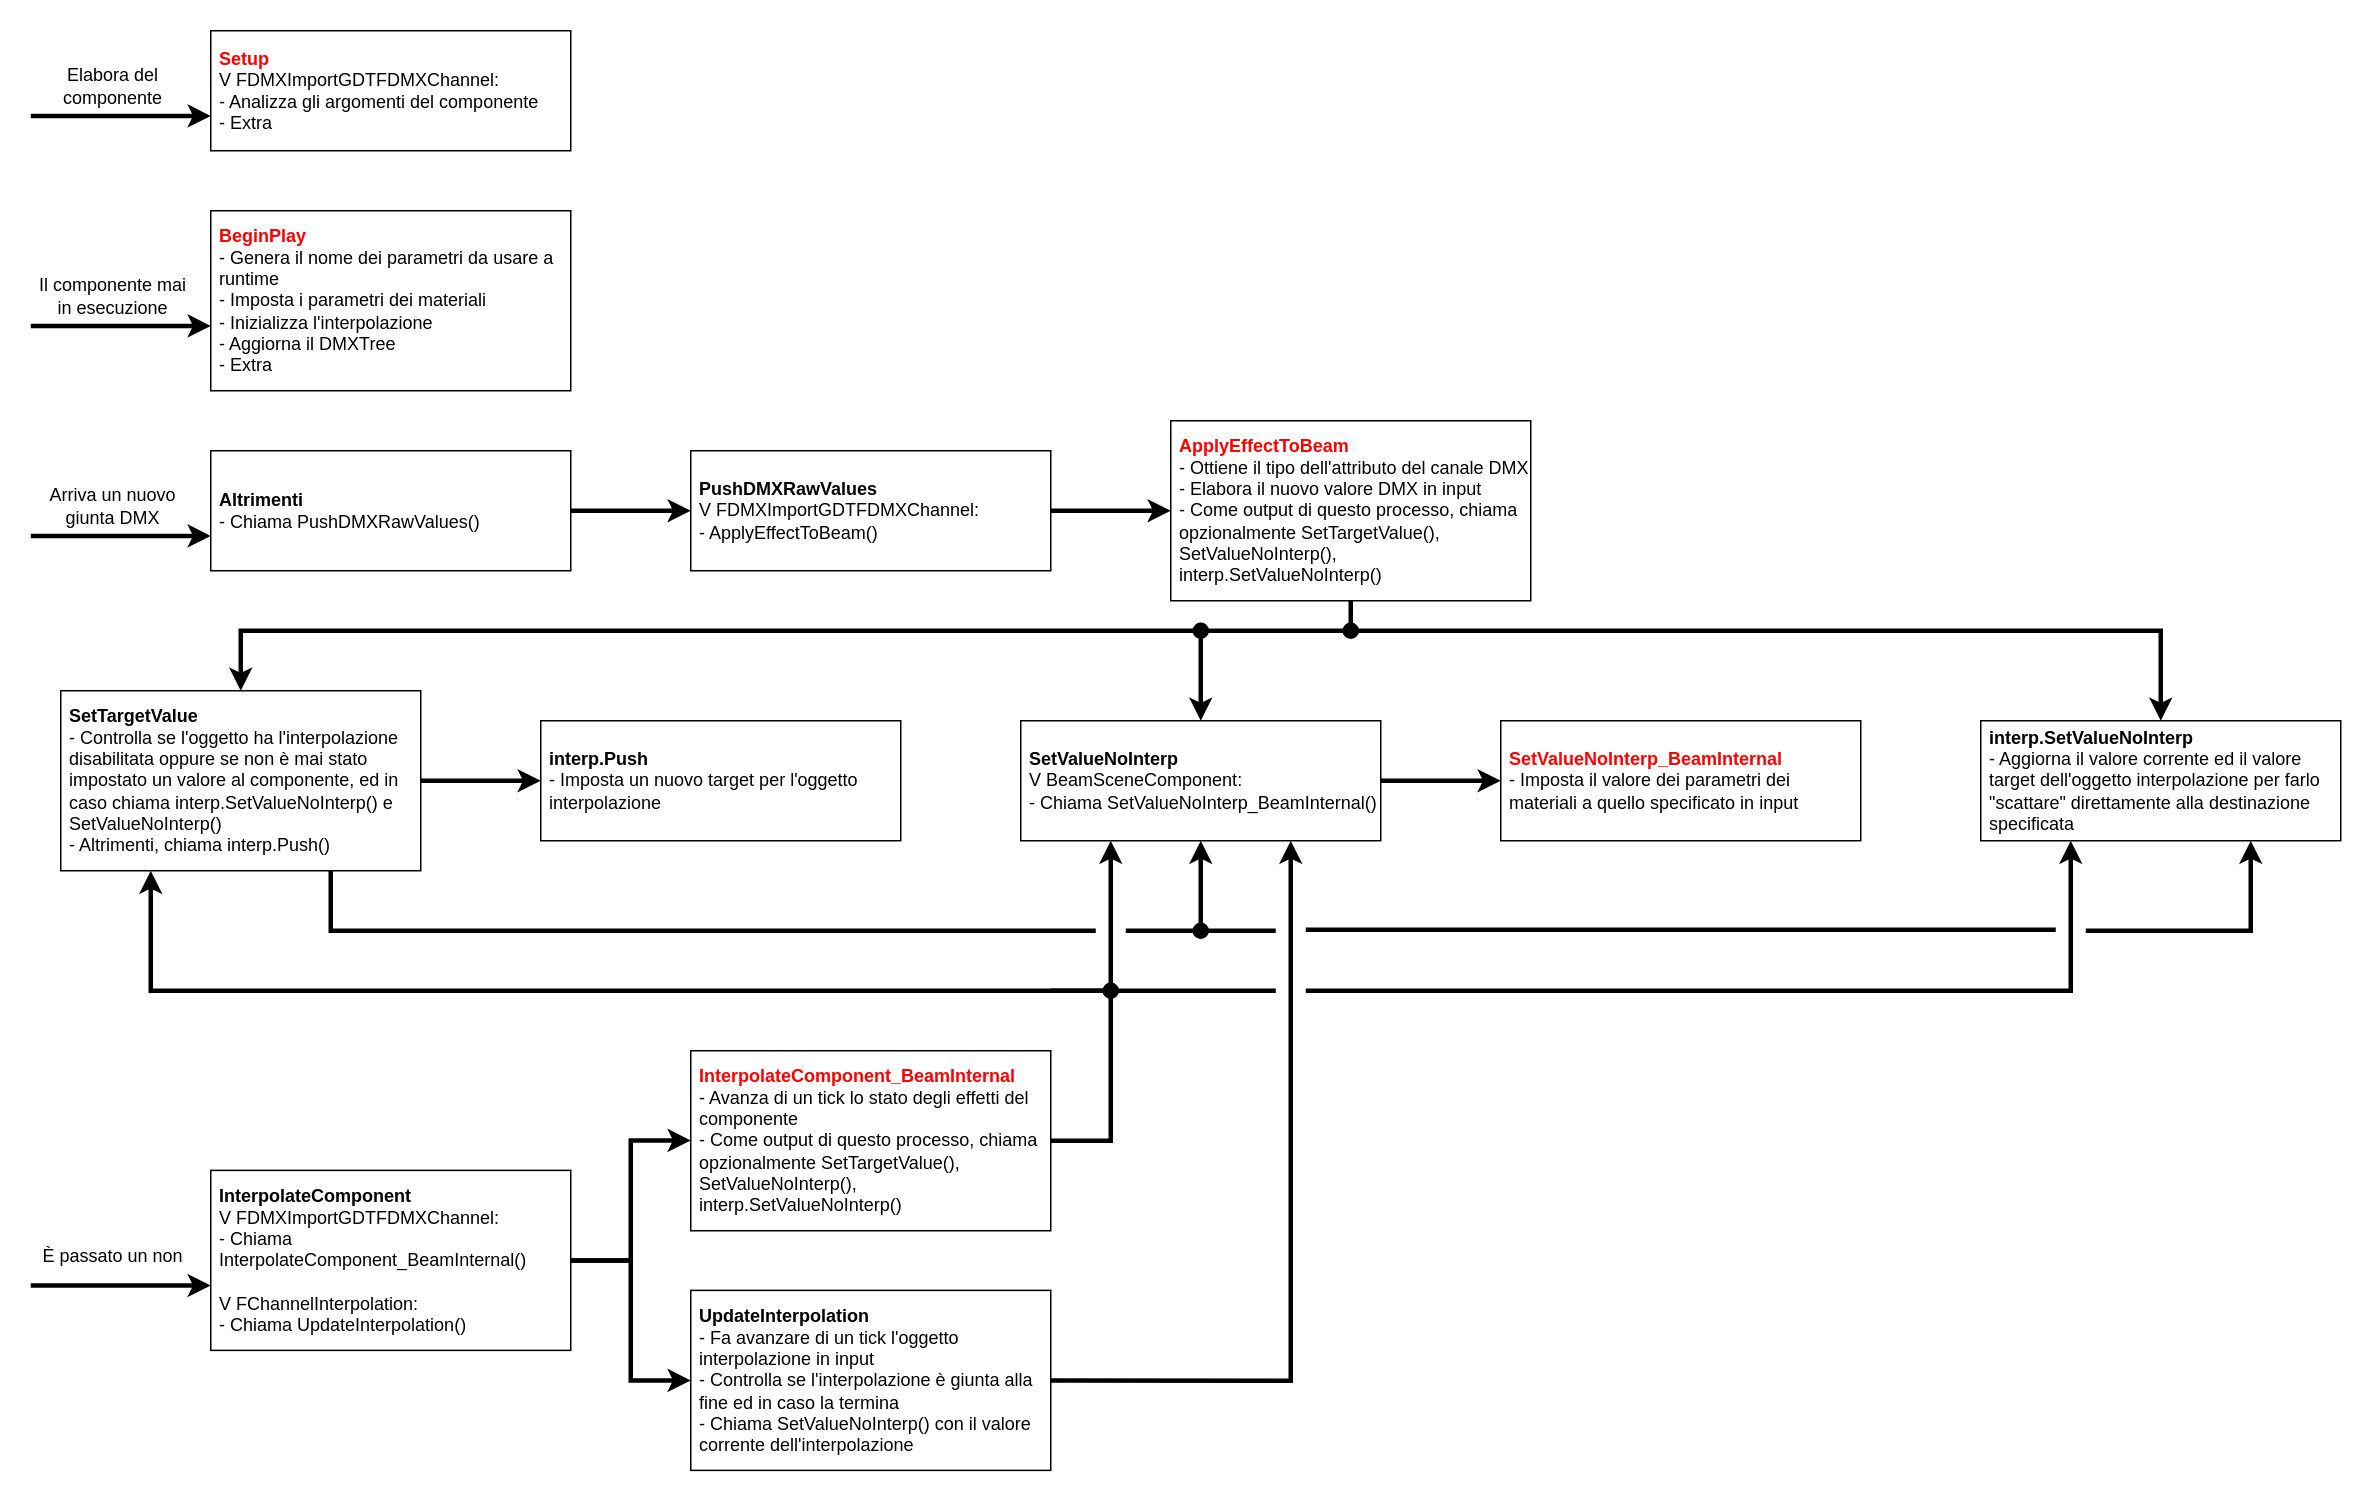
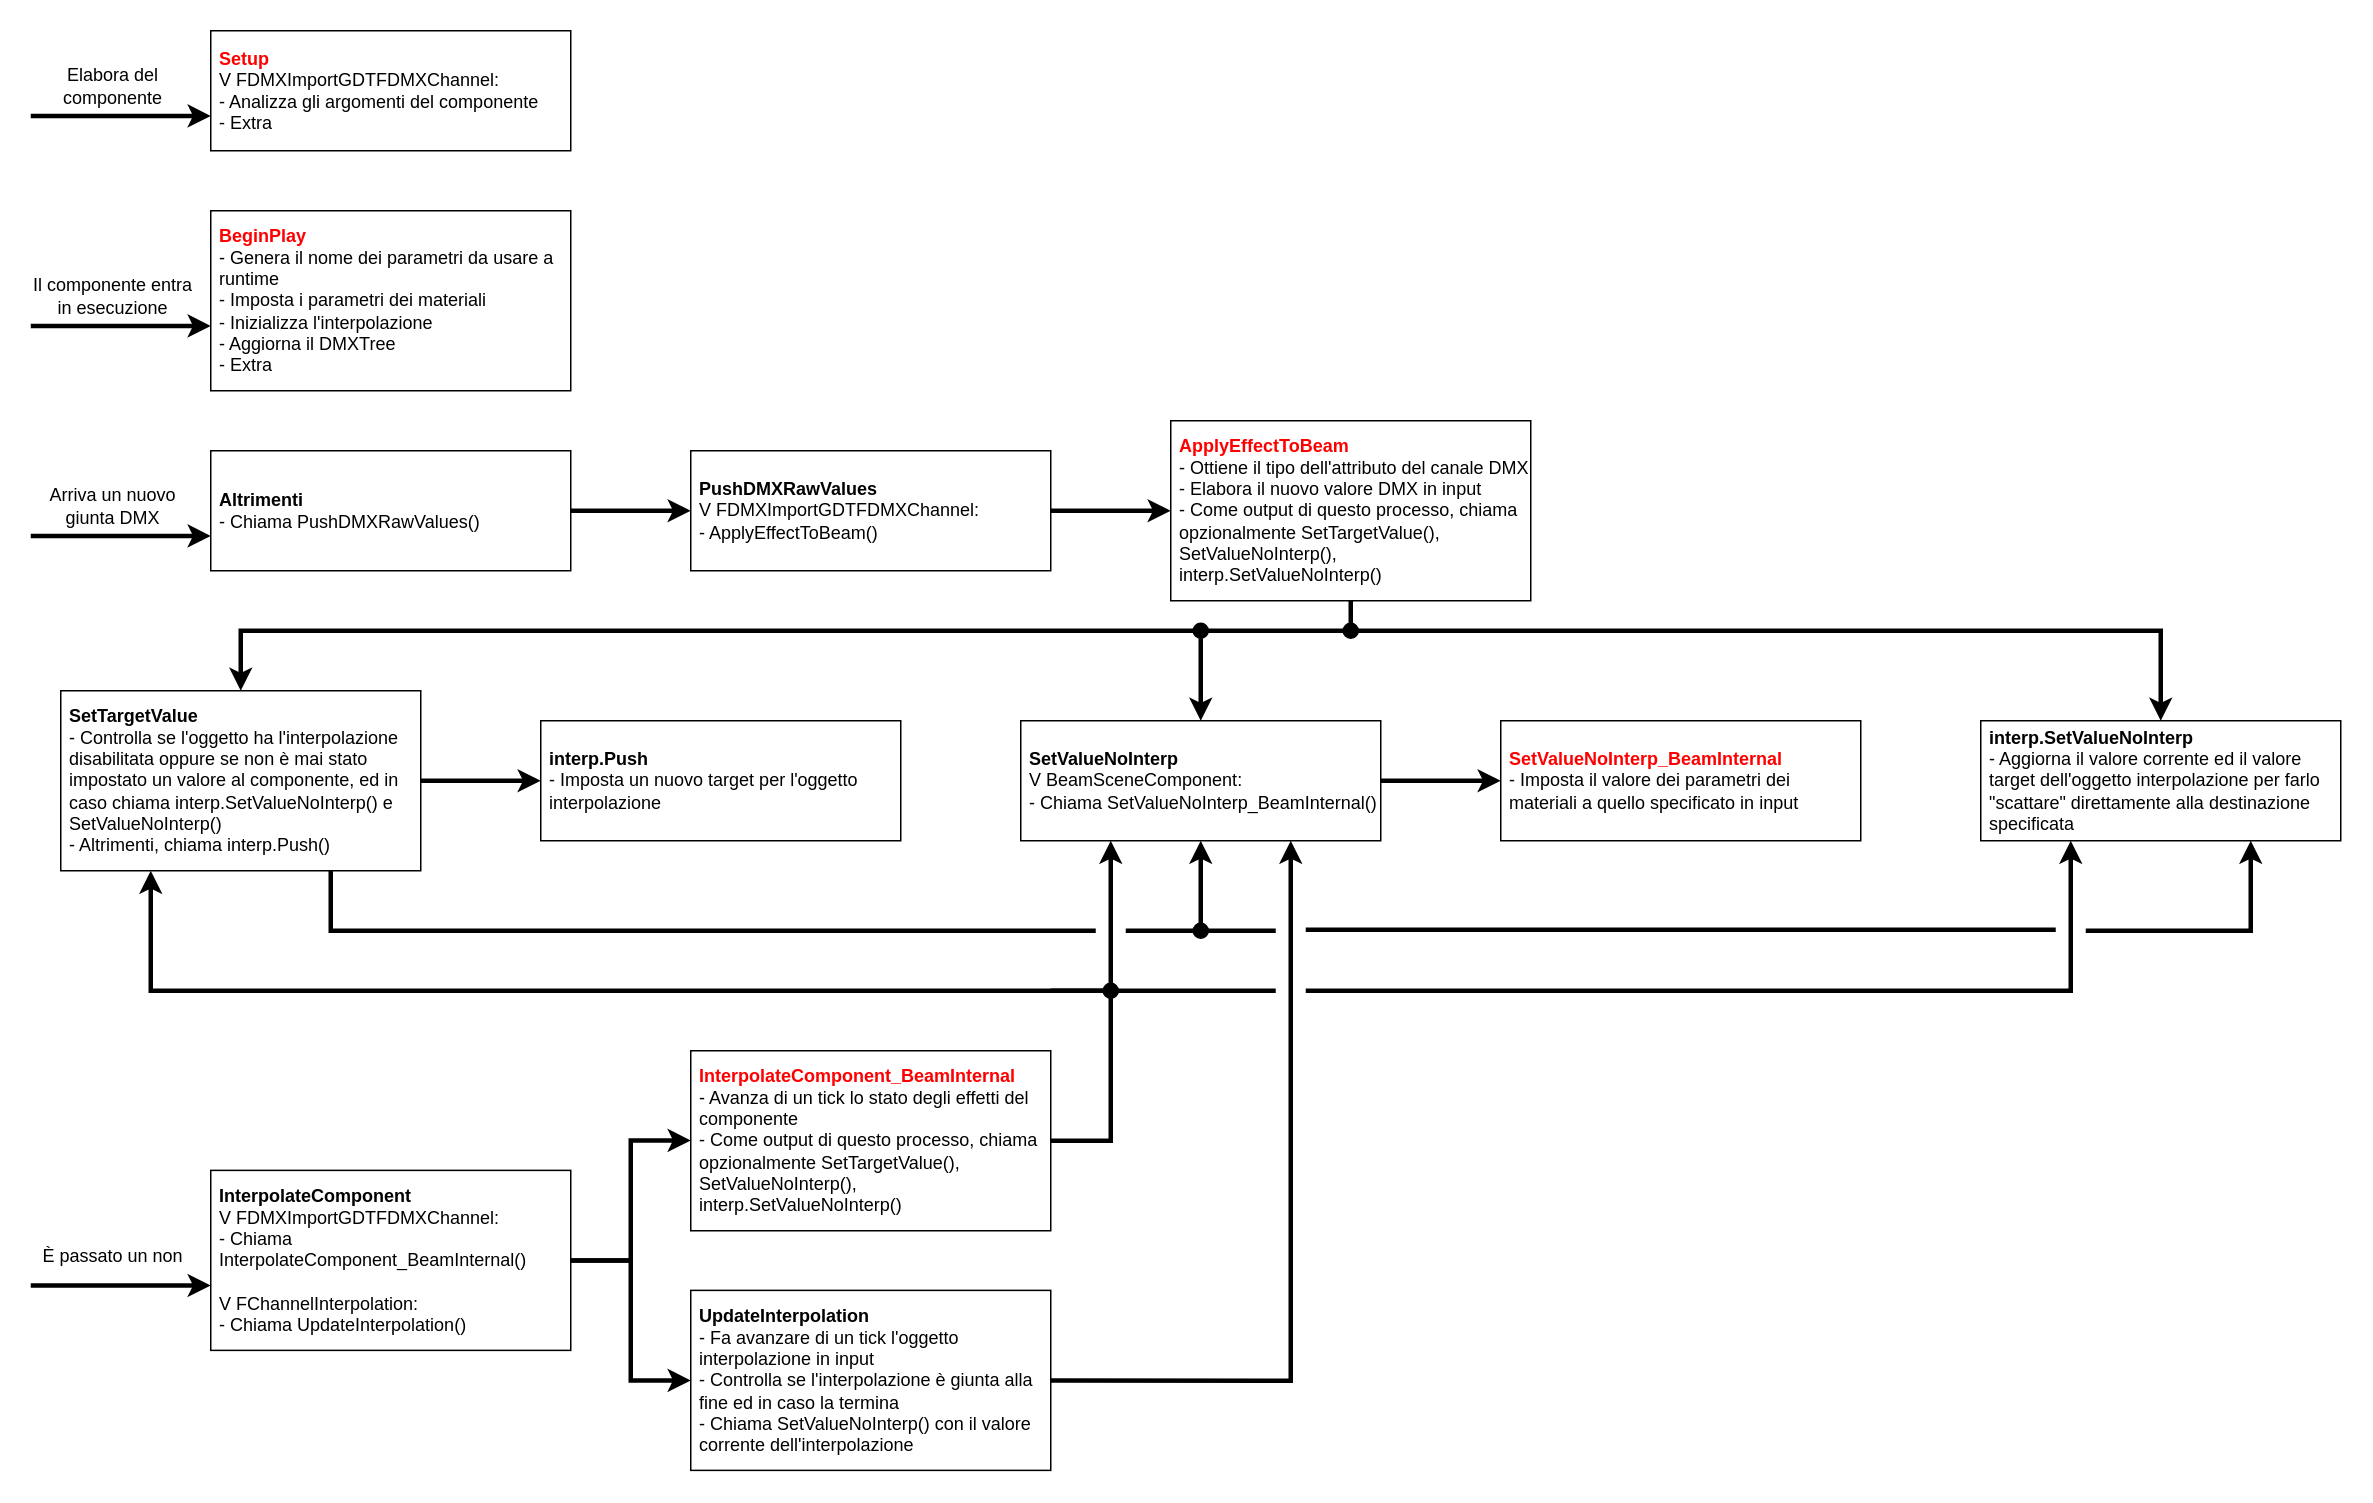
(113, 296) -> (113, 296)
